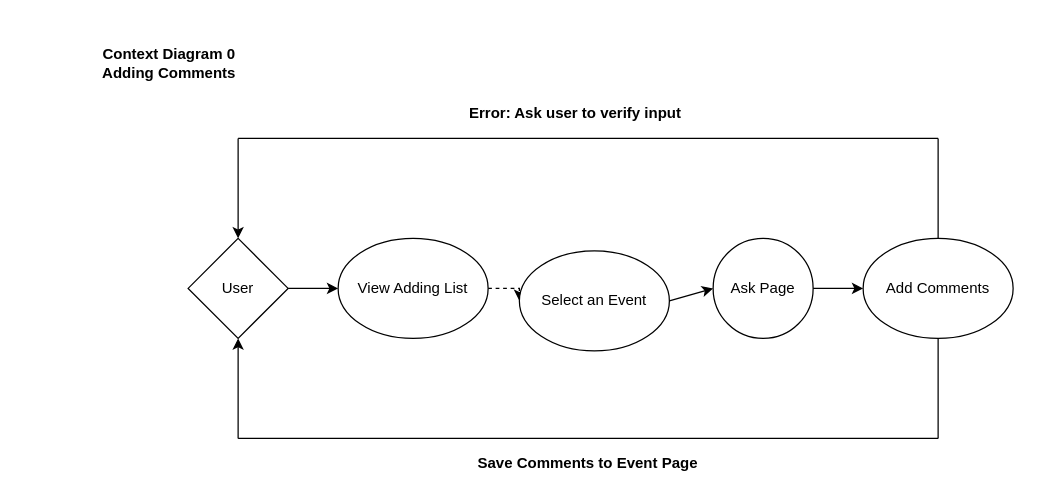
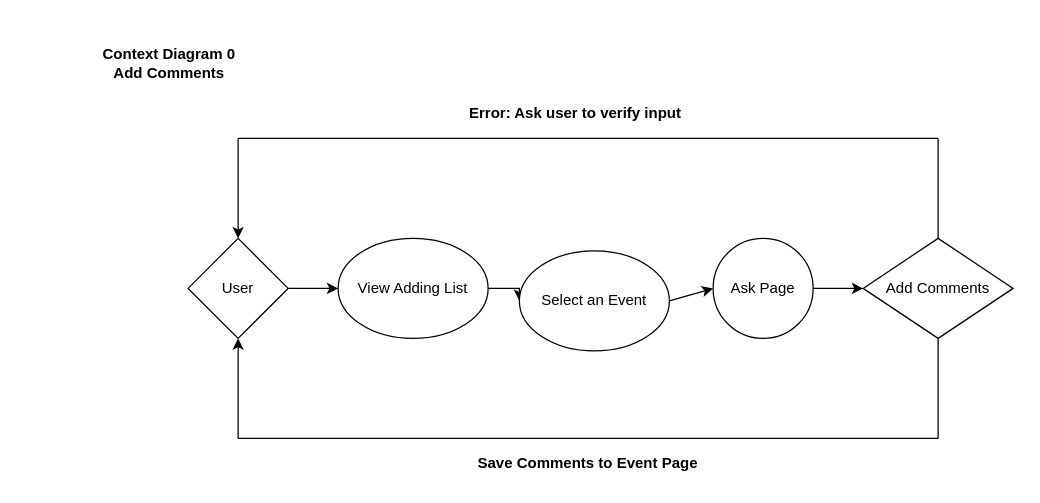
(169, 63) -> (169, 63)
(506, 288) -> (506, 288)
(938, 288) -> (938, 288)
